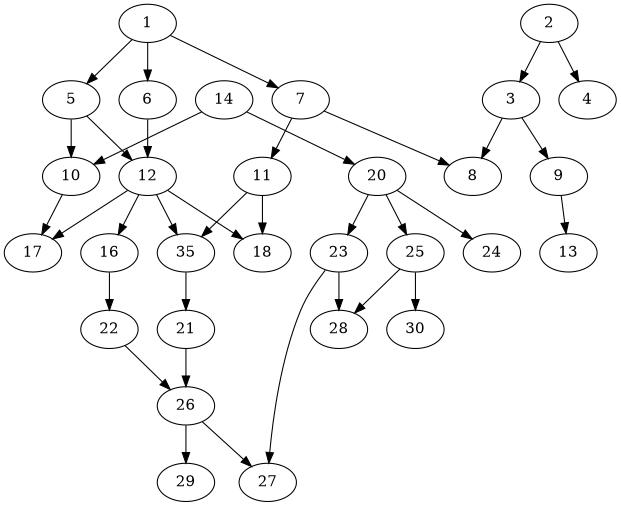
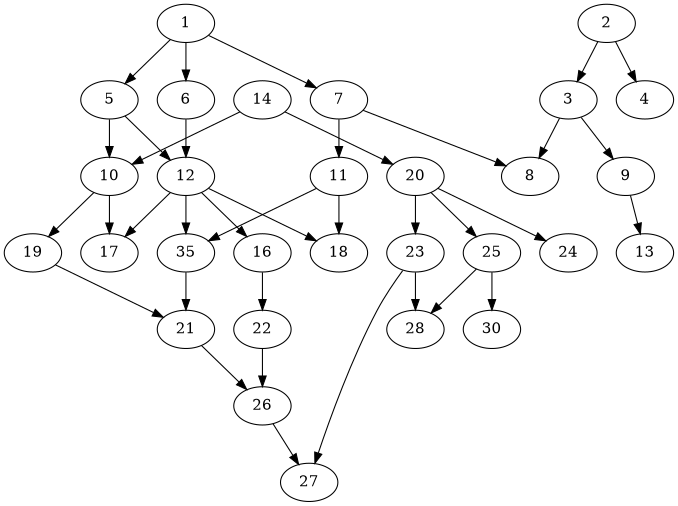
none -> (33, 253)
(186, 482) -> none
